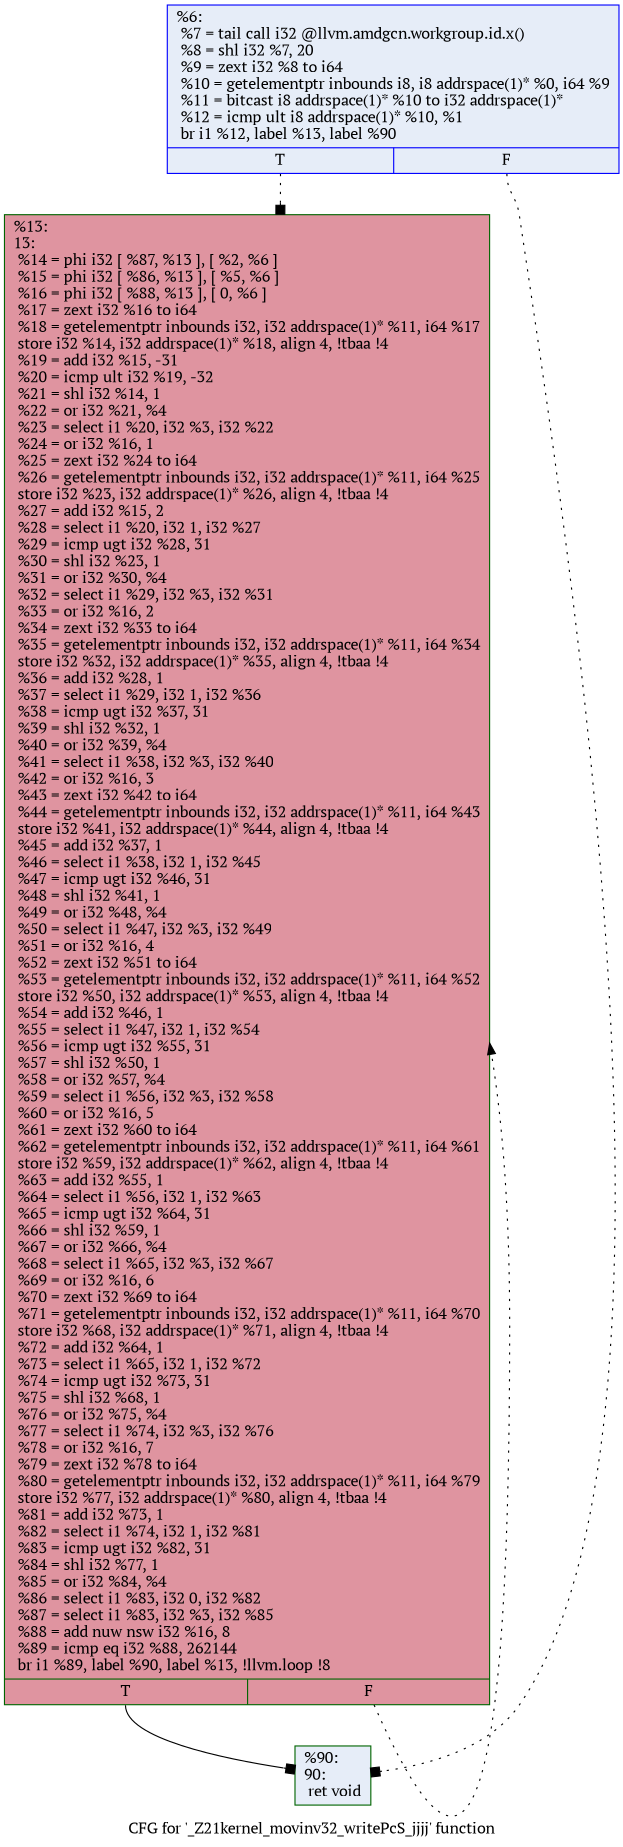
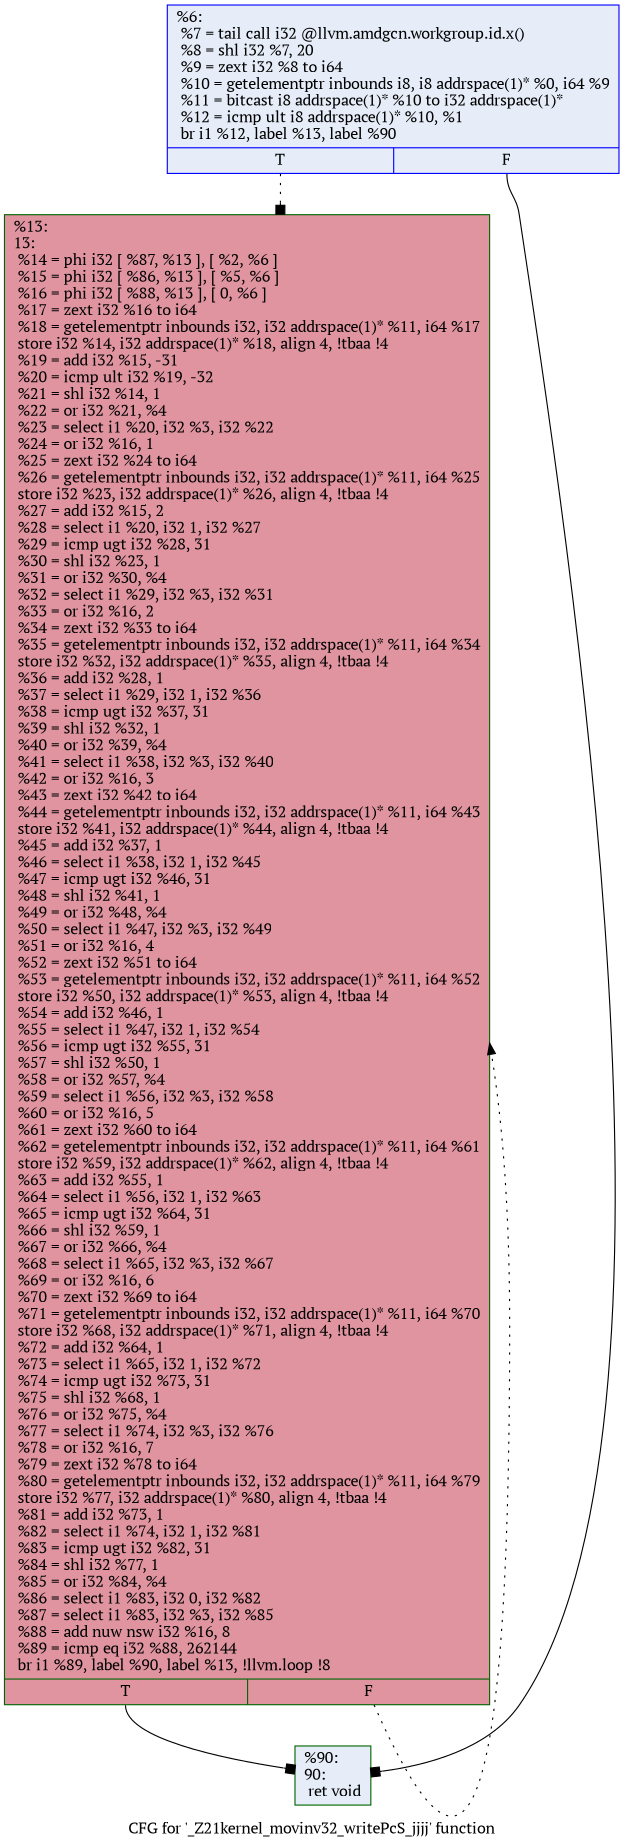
(610, 1021) -> (610, 1021)
